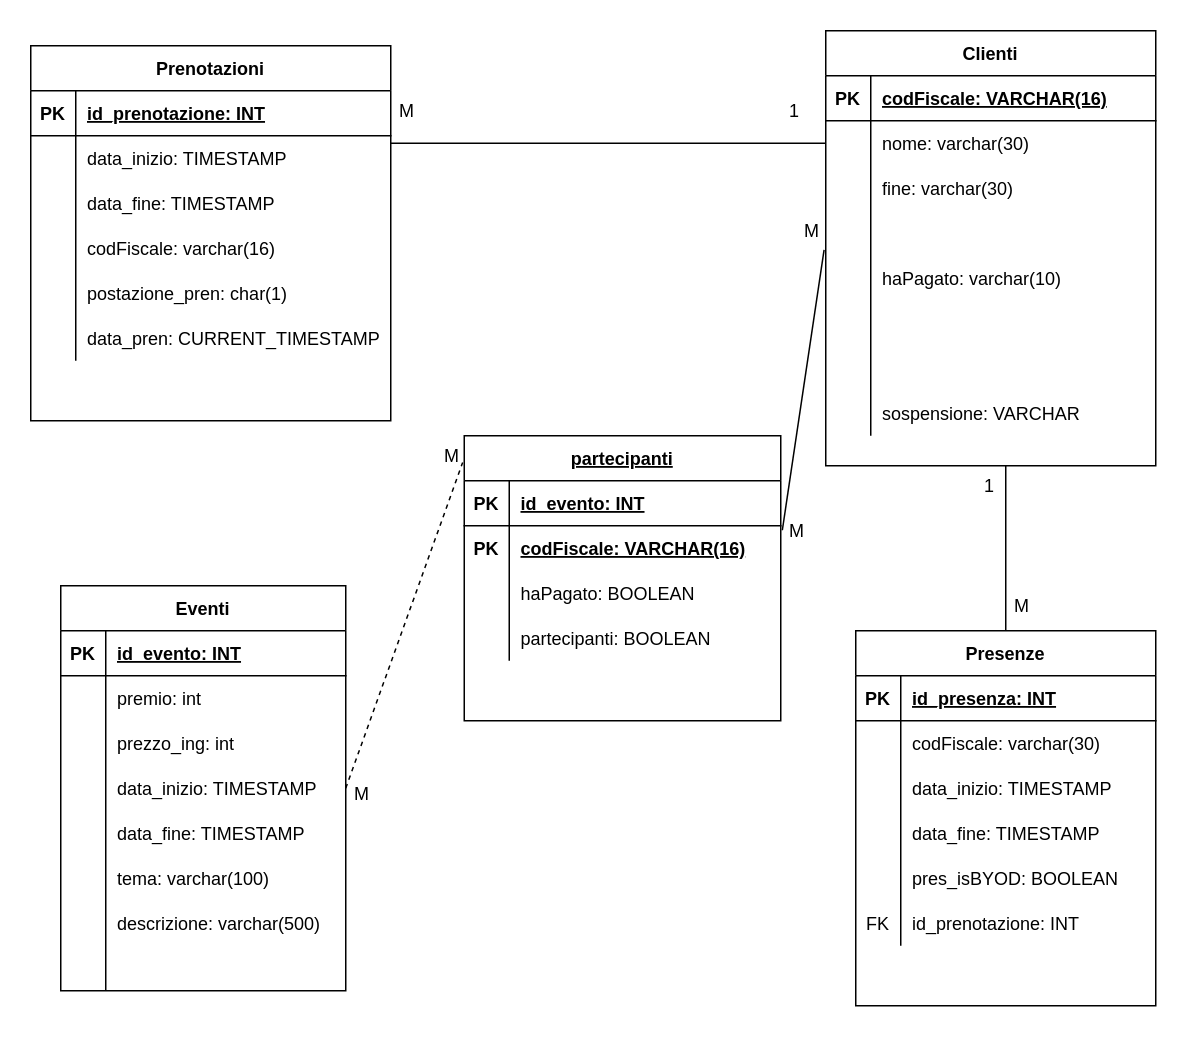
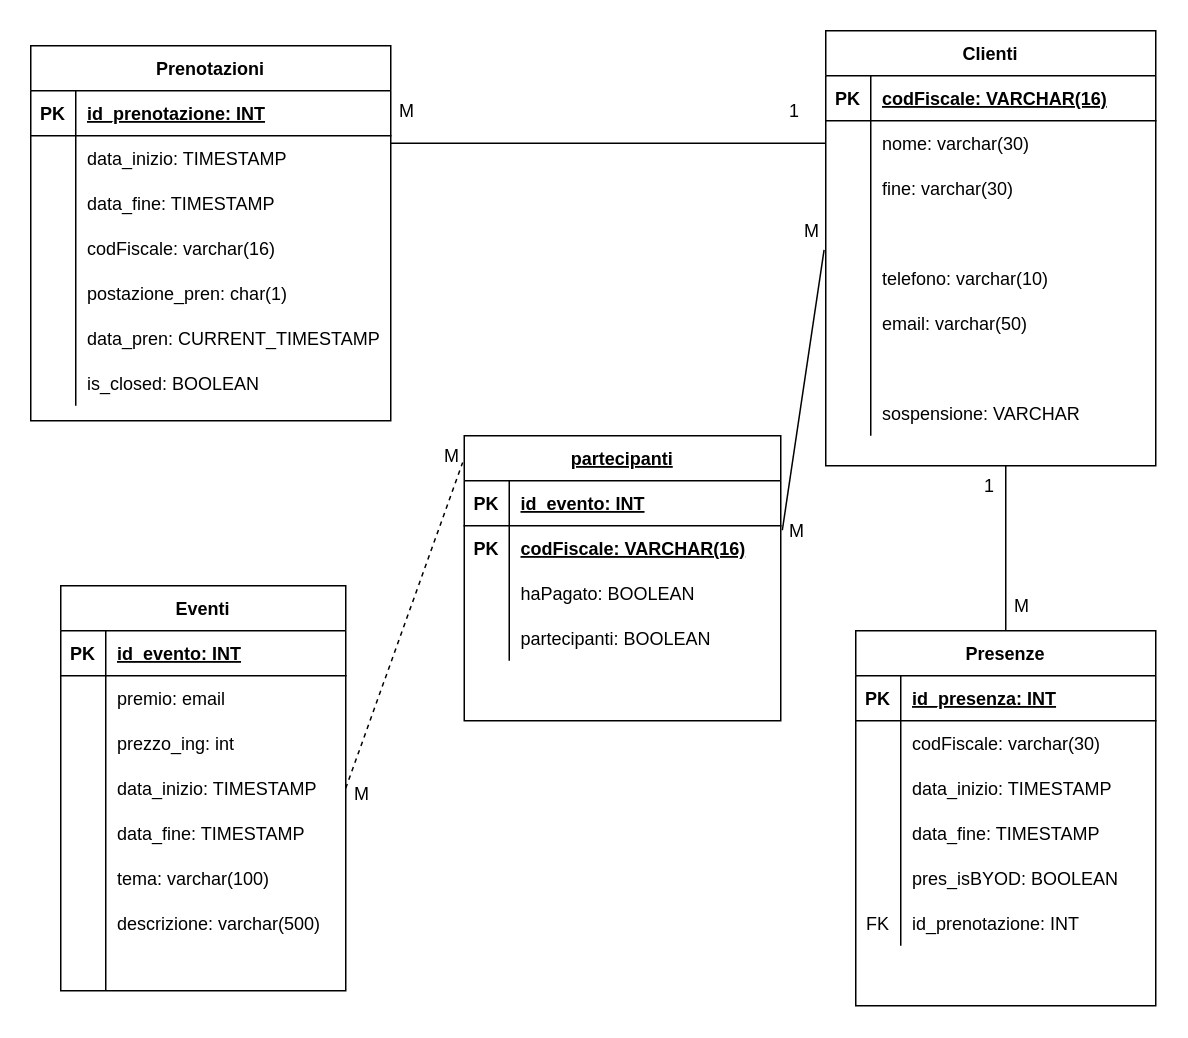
(983, 279) -> (981, 279)
none -> (1013, 323)
none -> (233, 383)
(163, 699) -> (171, 699)
